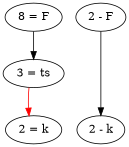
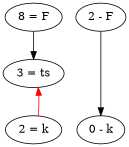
(28, 98) -> (39, 106)
(101, 130) -> (101, 130)
